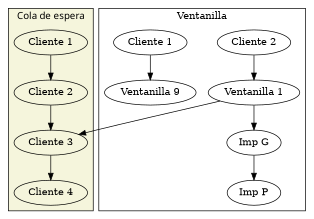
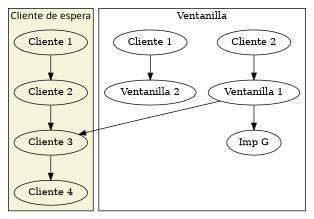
(51, 16) -> (51, 16)
(150, 93) -> (150, 93)
(254, 193) -> none
